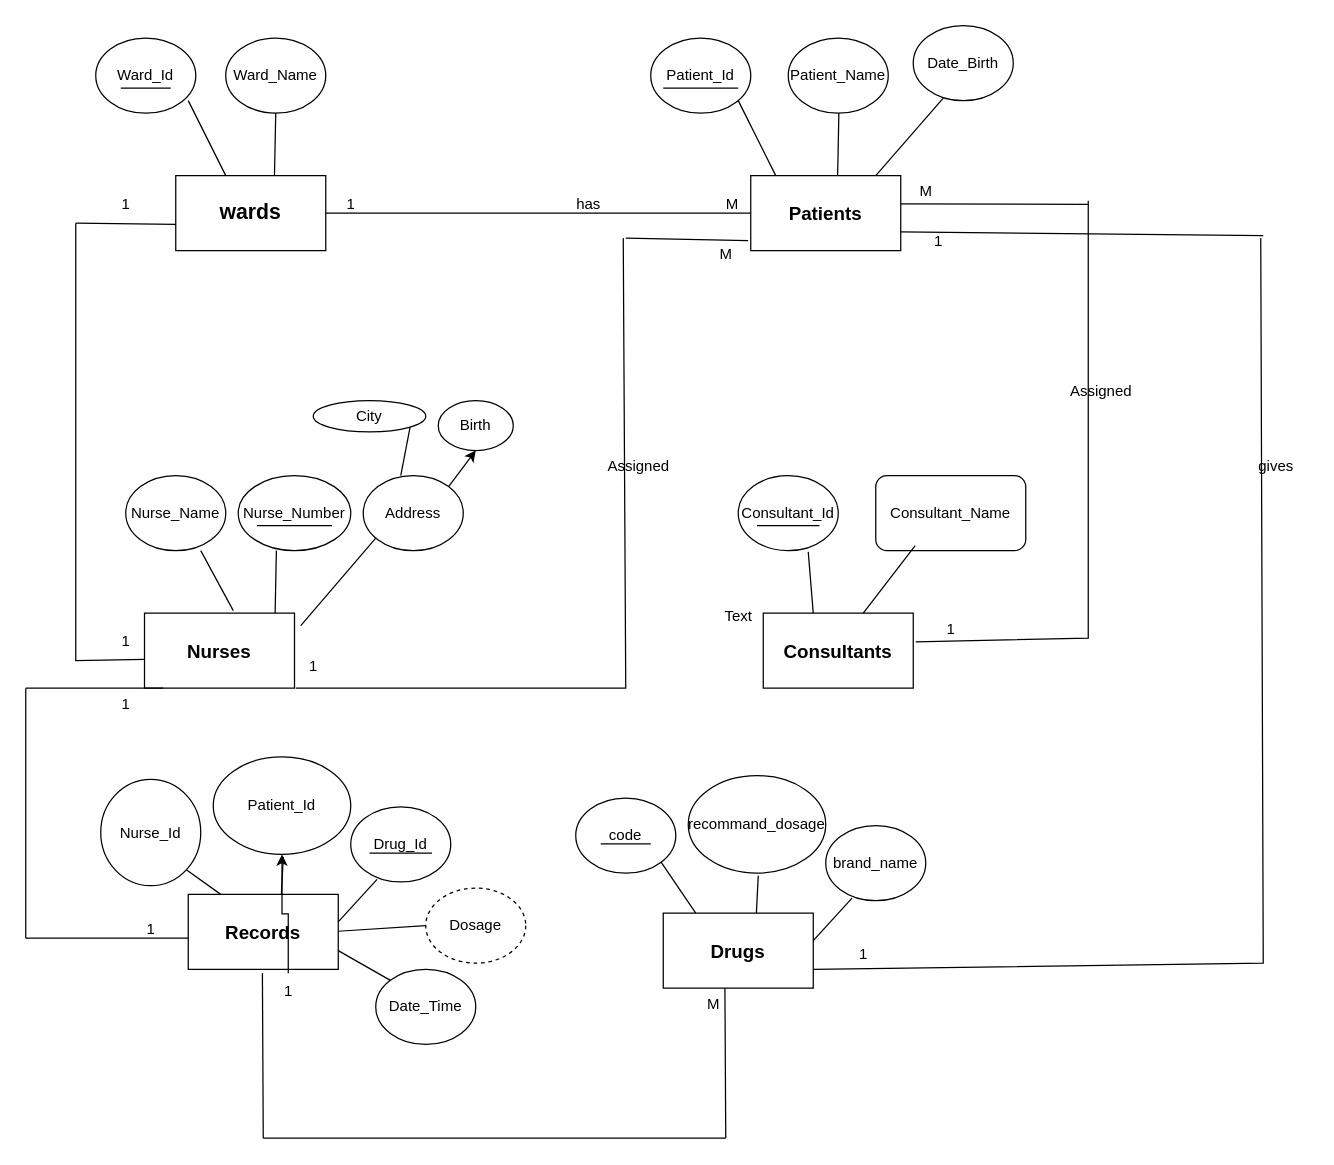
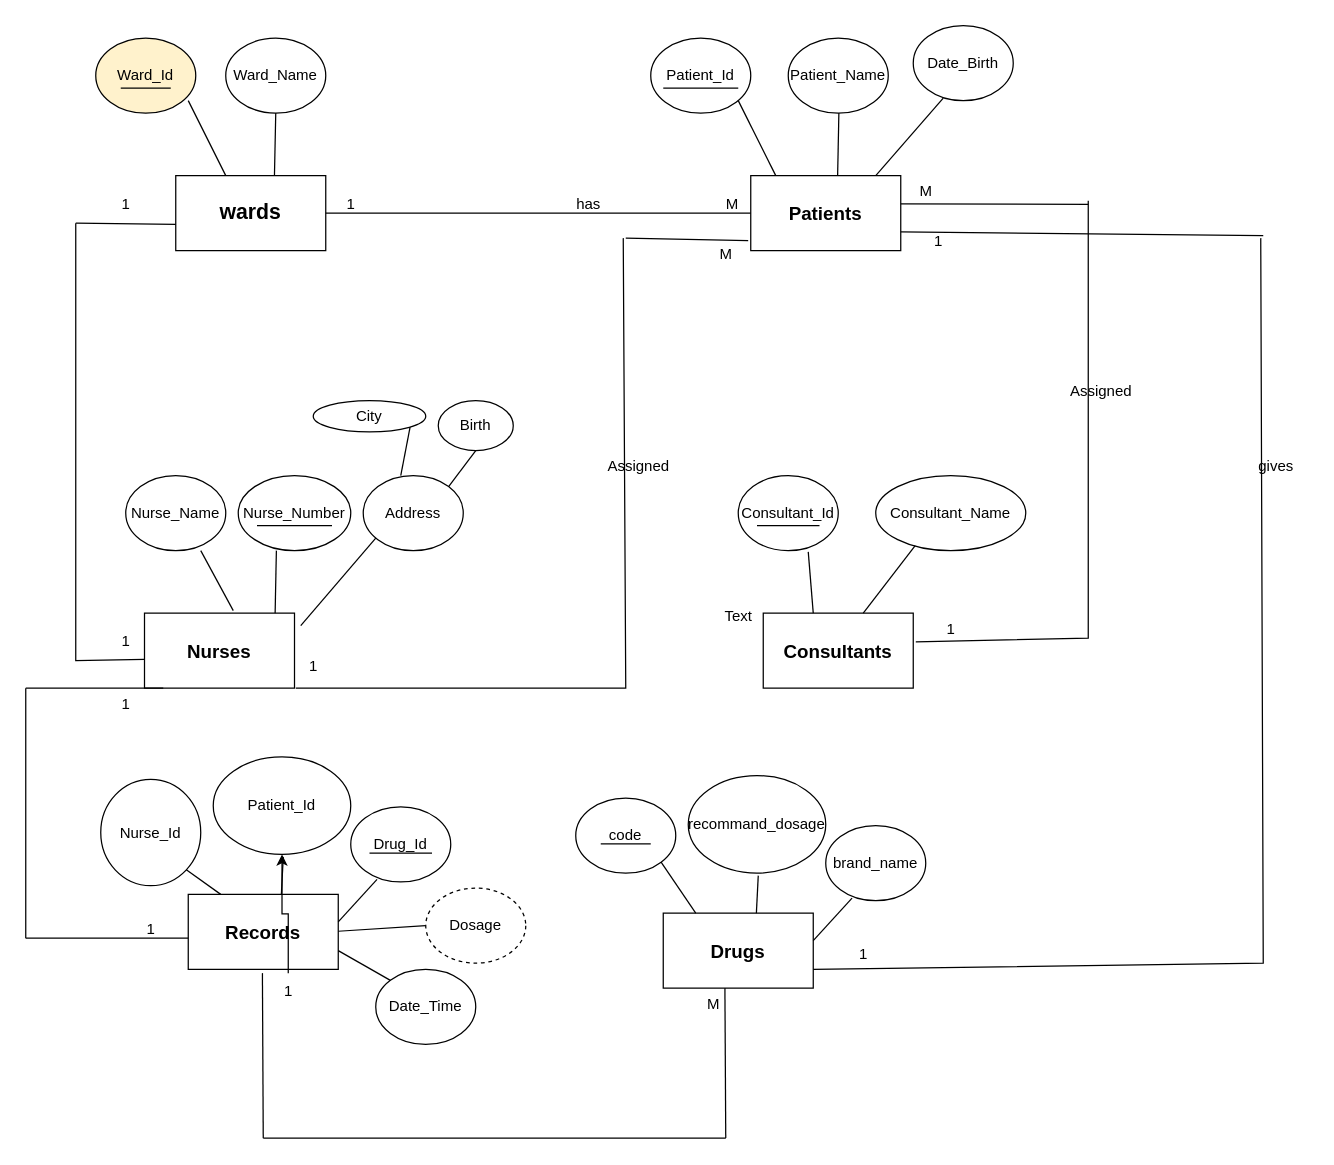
(146, 76) -> (146, 76)
(470, 459) -> (472, 455)
(951, 513) -> (951, 513)
